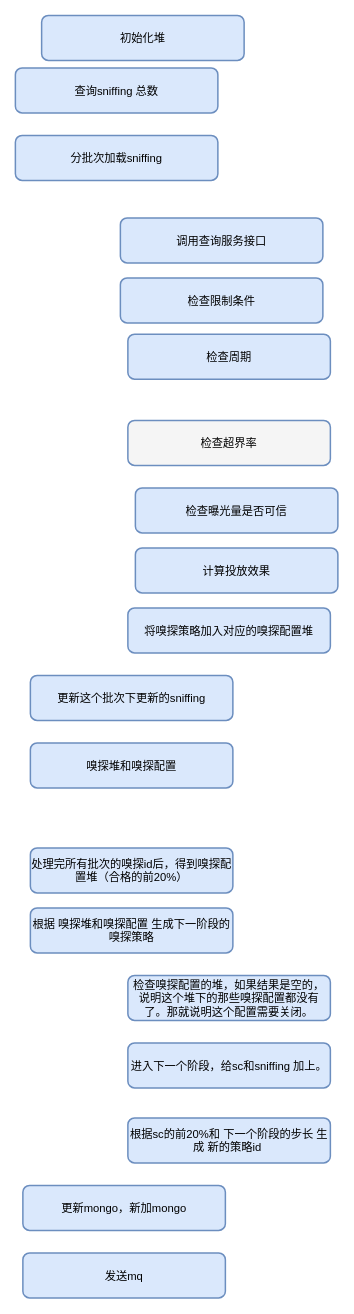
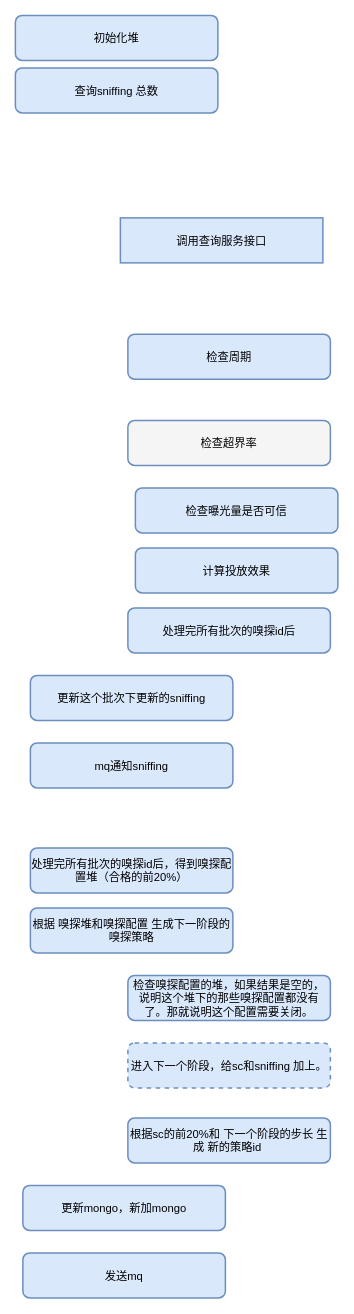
(143, 38) -> (117, 38)
(117, 158) -> none
(222, 240) -> (222, 240)
(222, 300) -> none
(229, 630) -> (229, 630)
(132, 765) -> (132, 765)
(229, 1065) -> (229, 1065)
